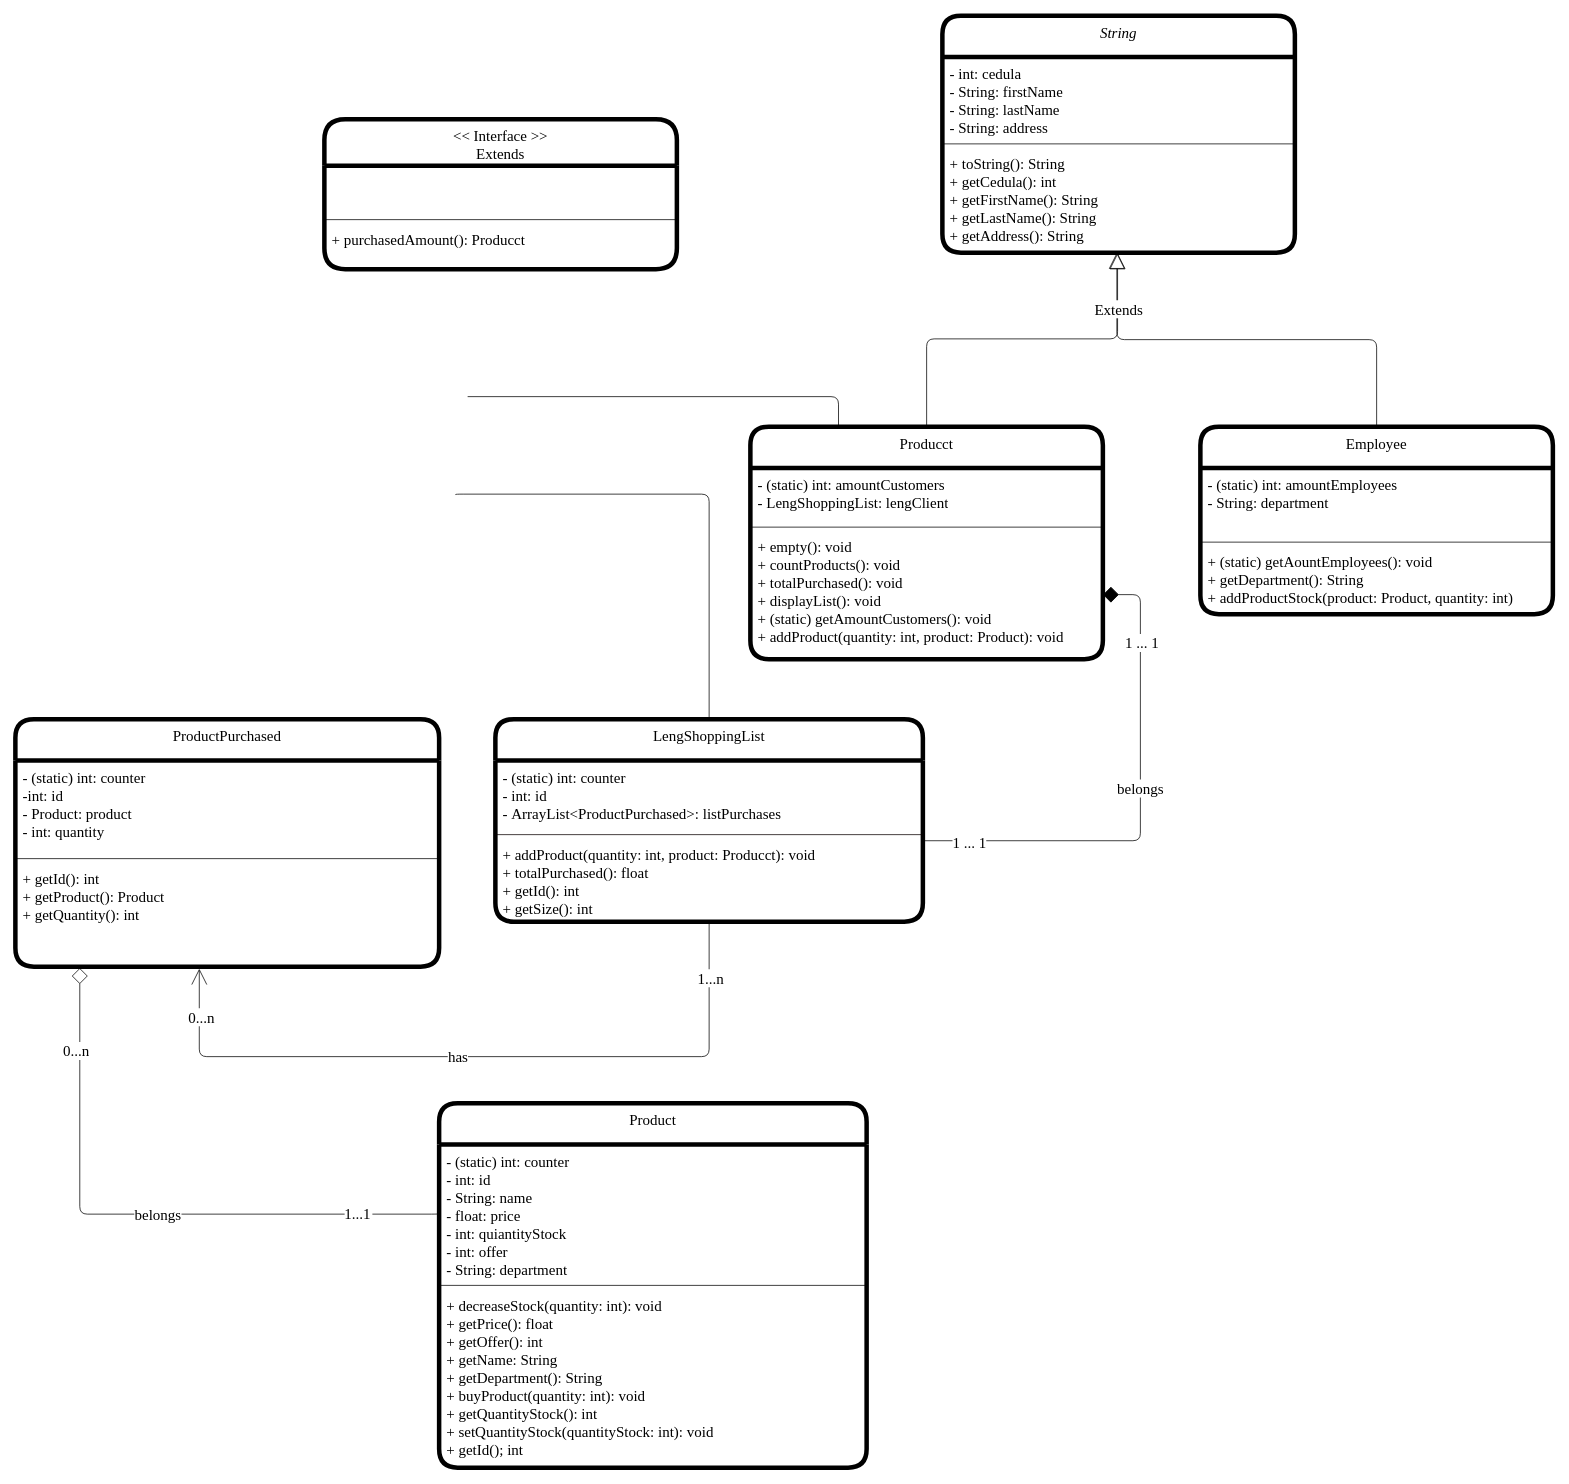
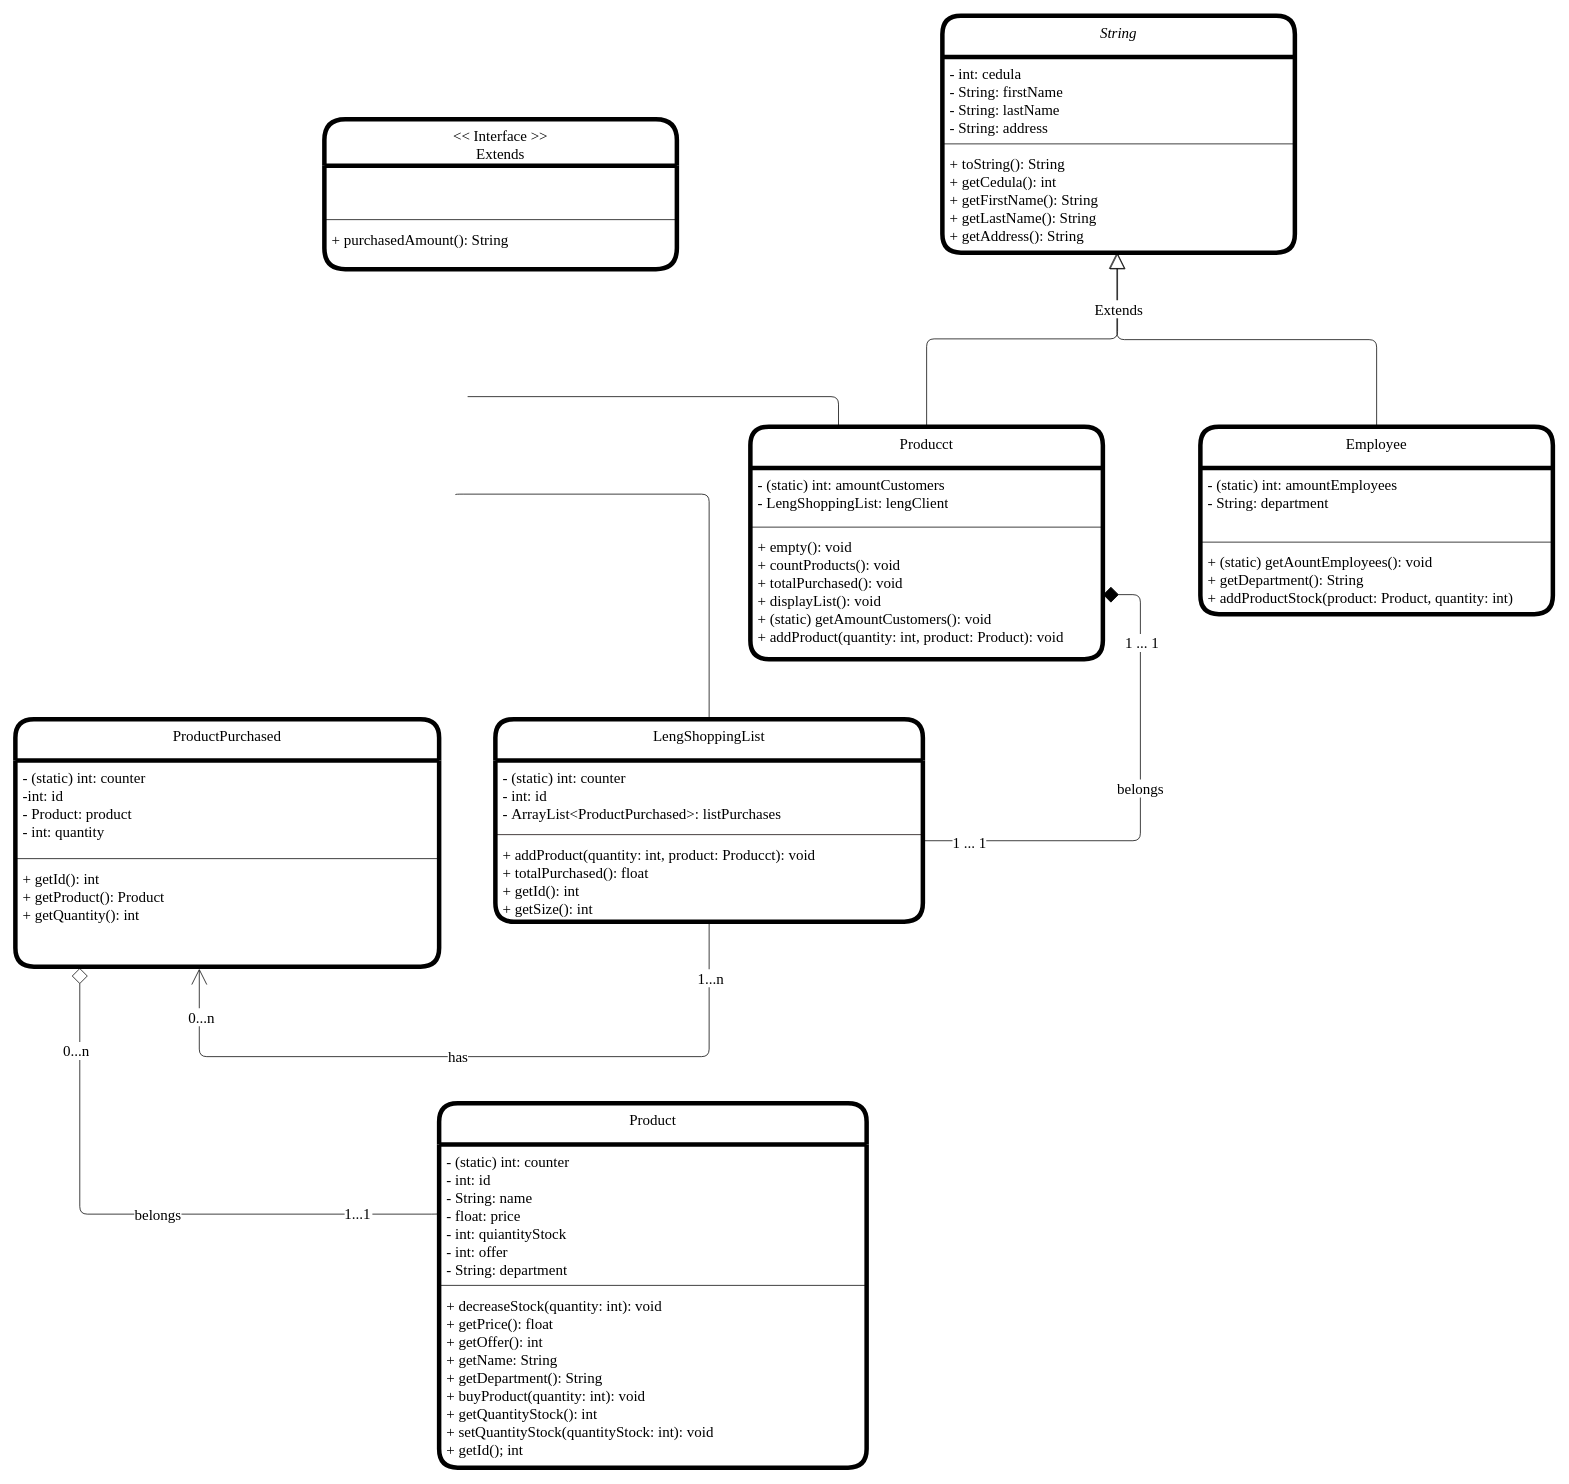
(448, 240) -> (437, 240)
